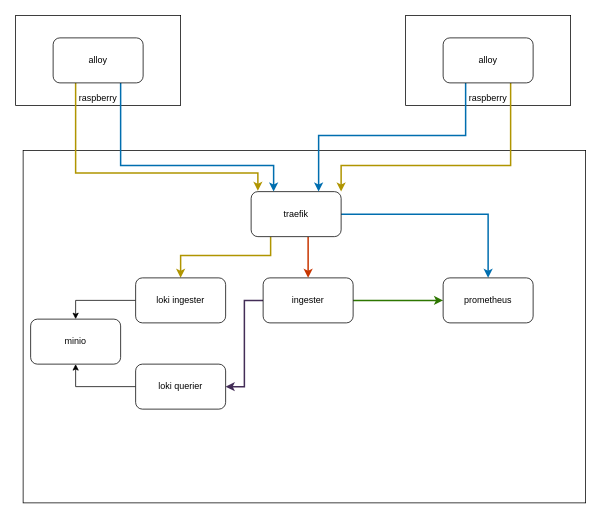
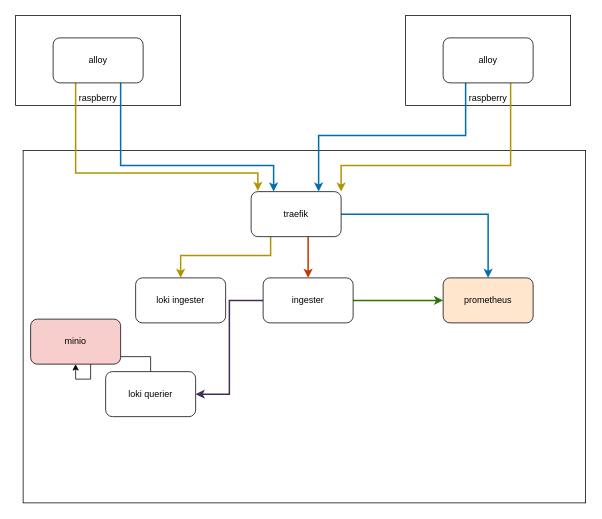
(99, 300) -> none
(488, 300) -> (488, 300)
(75, 342) -> (75, 342)
(180, 387) -> (150, 394)
